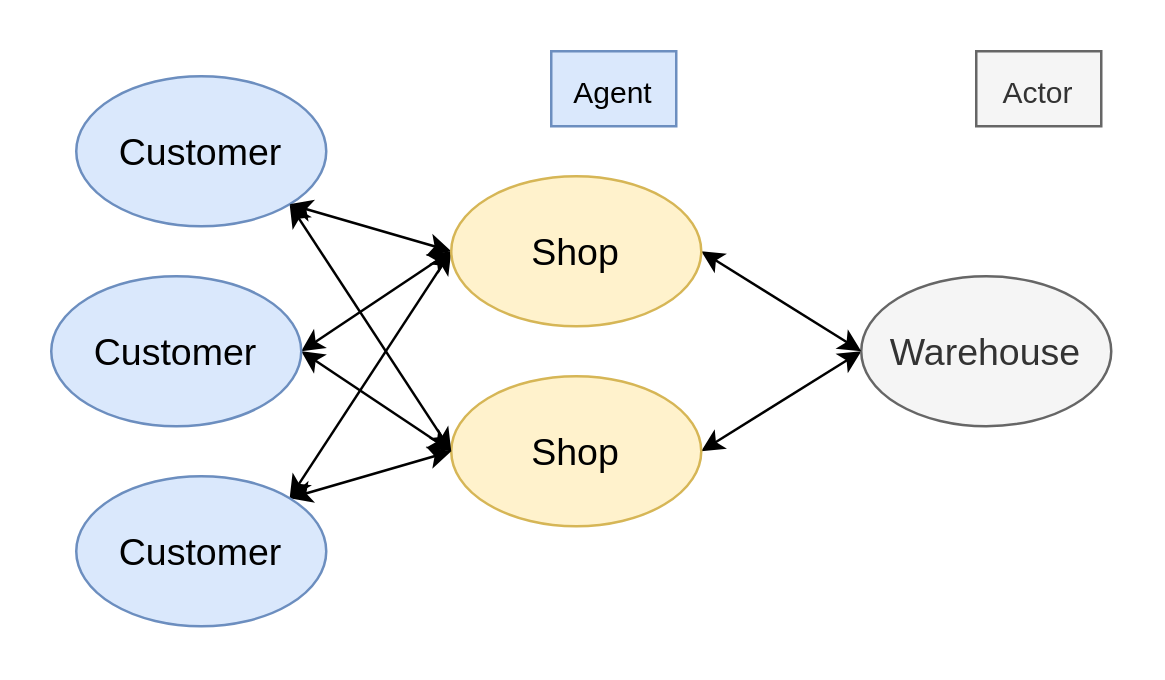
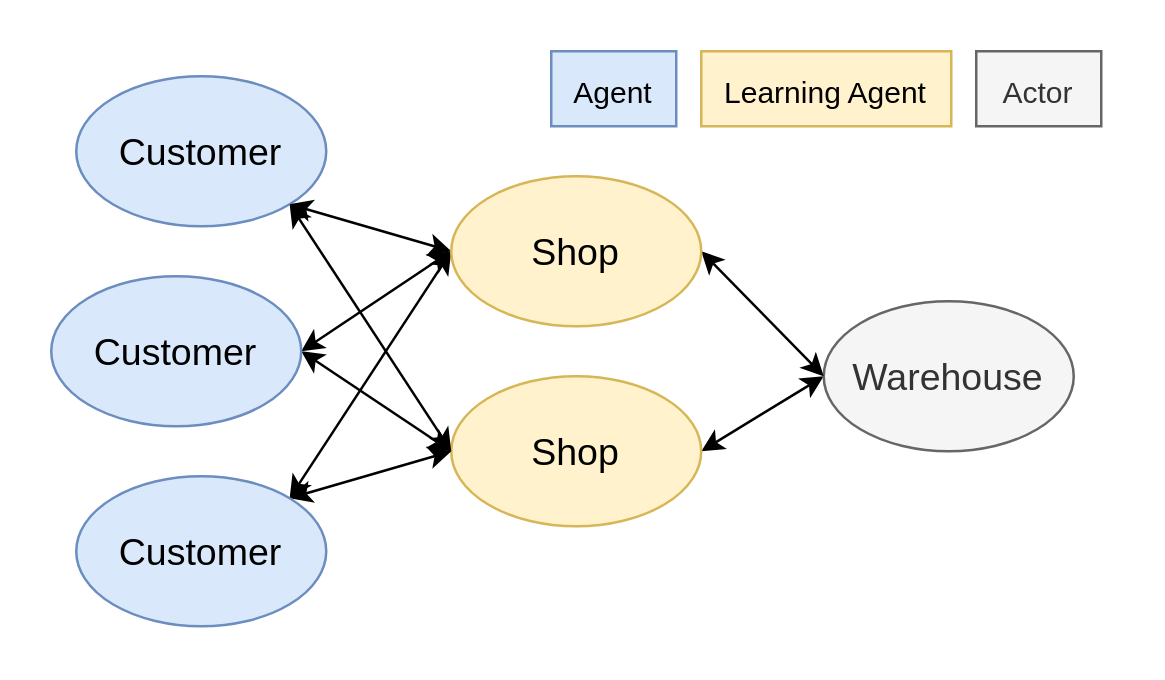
none -> (826, 89)
(986, 351) -> (949, 376)
